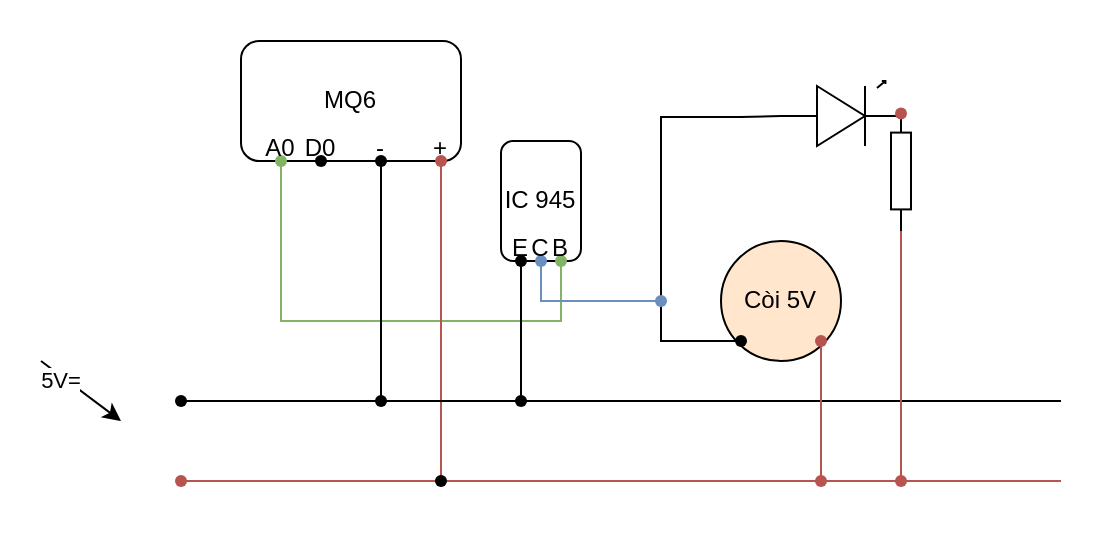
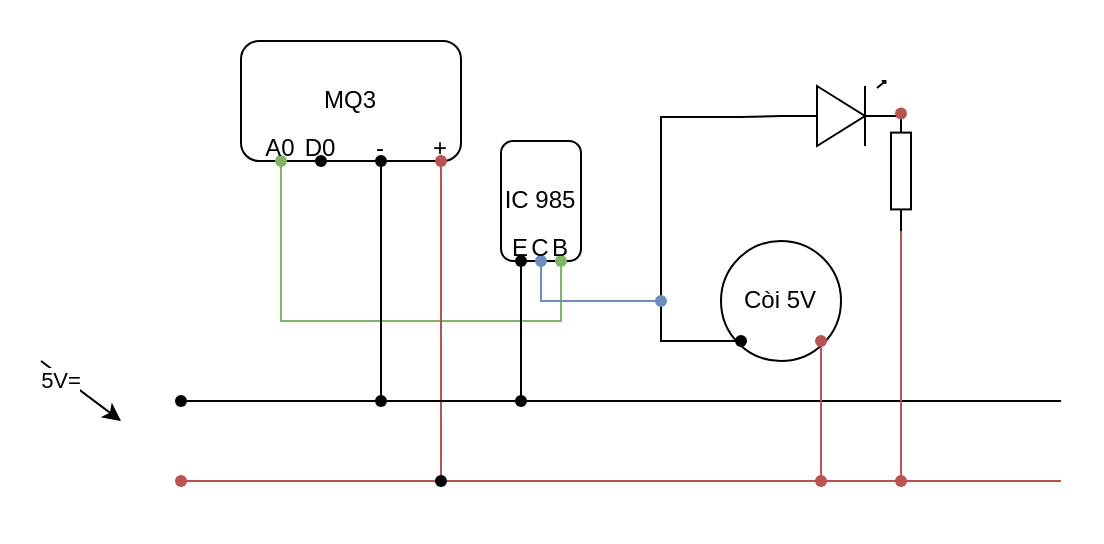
(351, 101) -> (351, 101)
(541, 201) -> (541, 201)
(781, 301) -> (781, 301)
